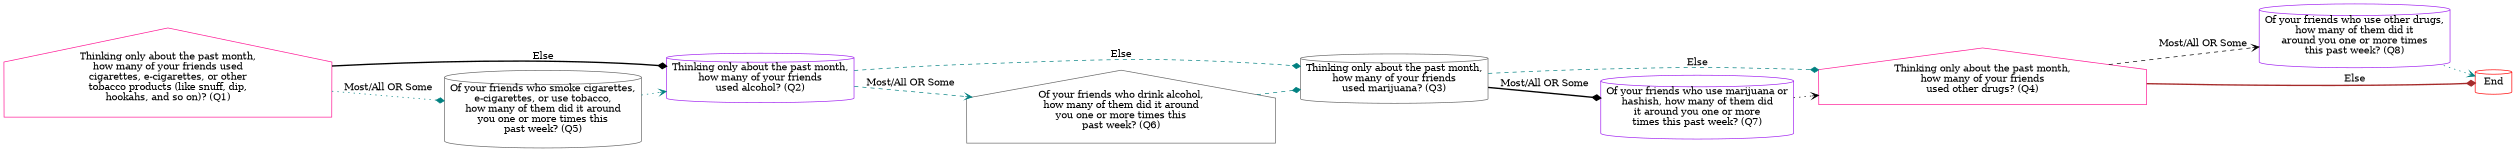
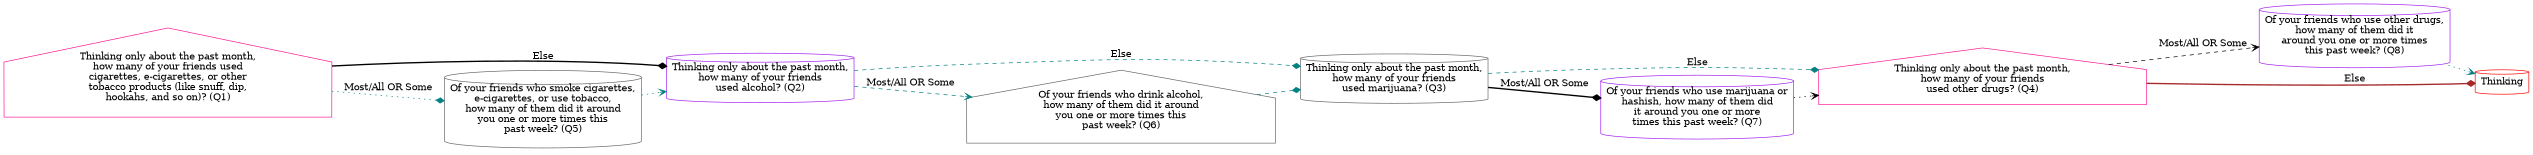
(2493, 82) -> (2502, 82)
